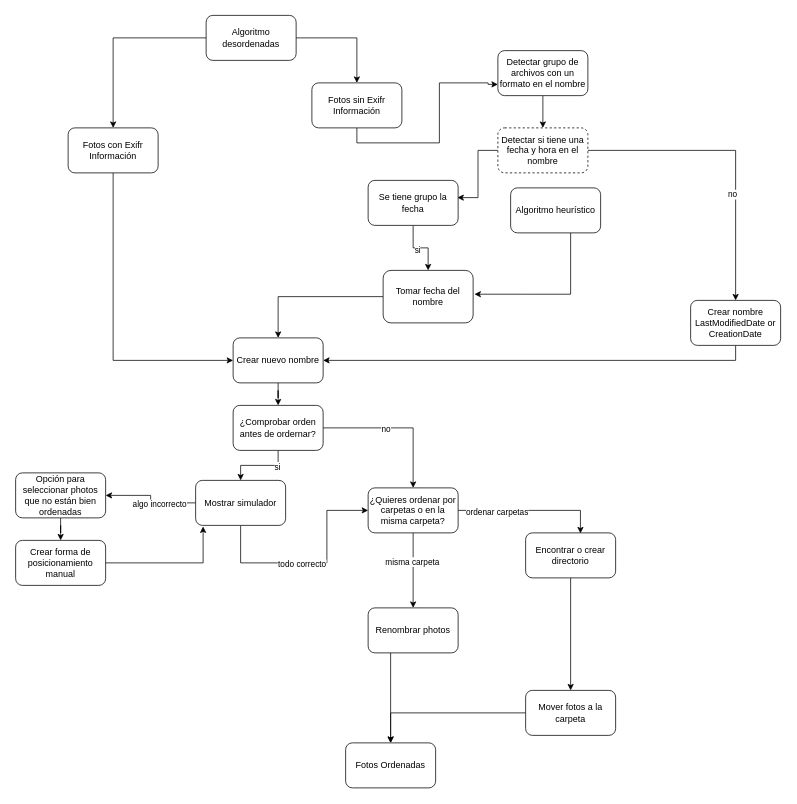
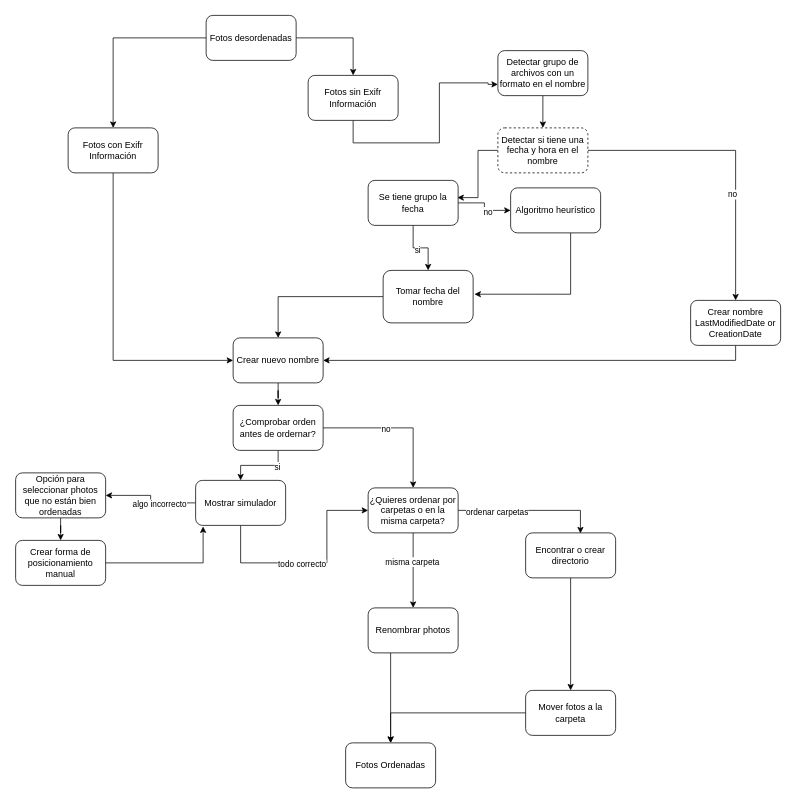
(251, 38) -> (251, 38)
(357, 105) -> (353, 98)
none -> (490, 210)
